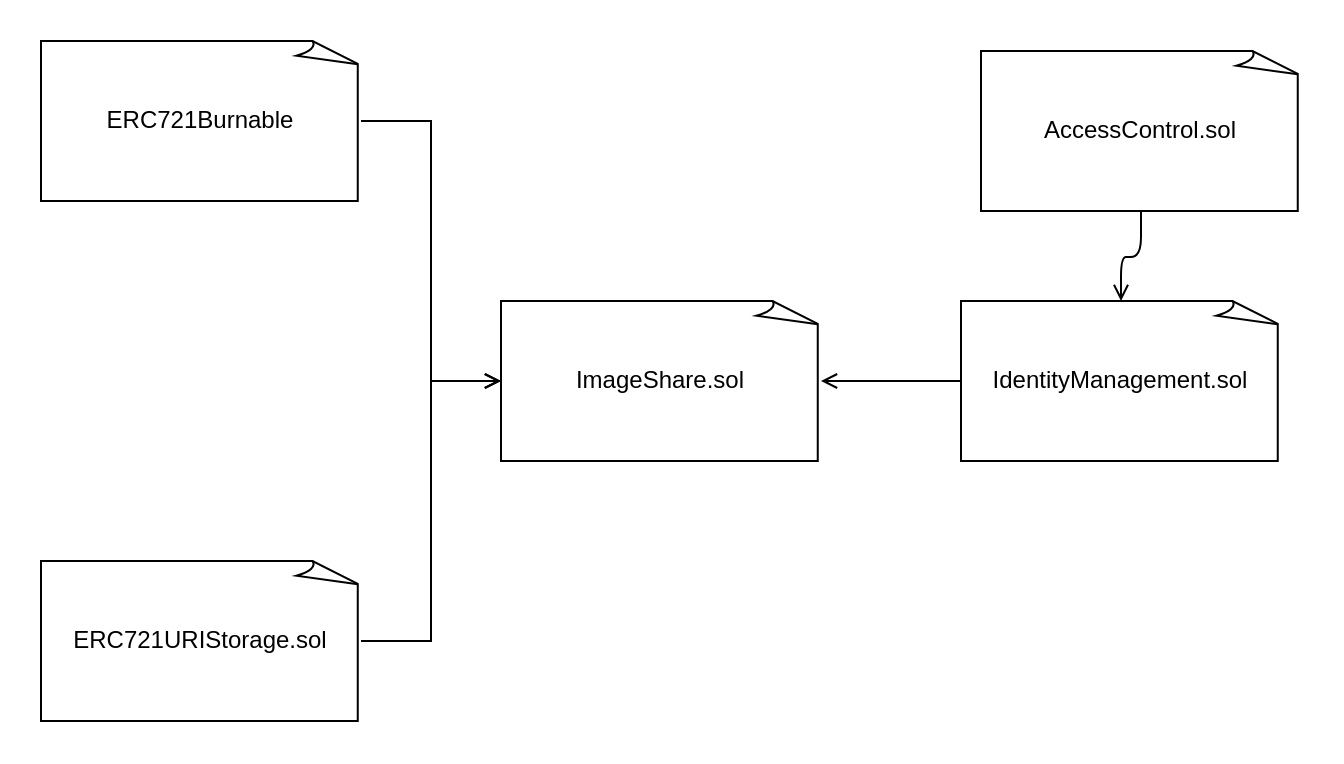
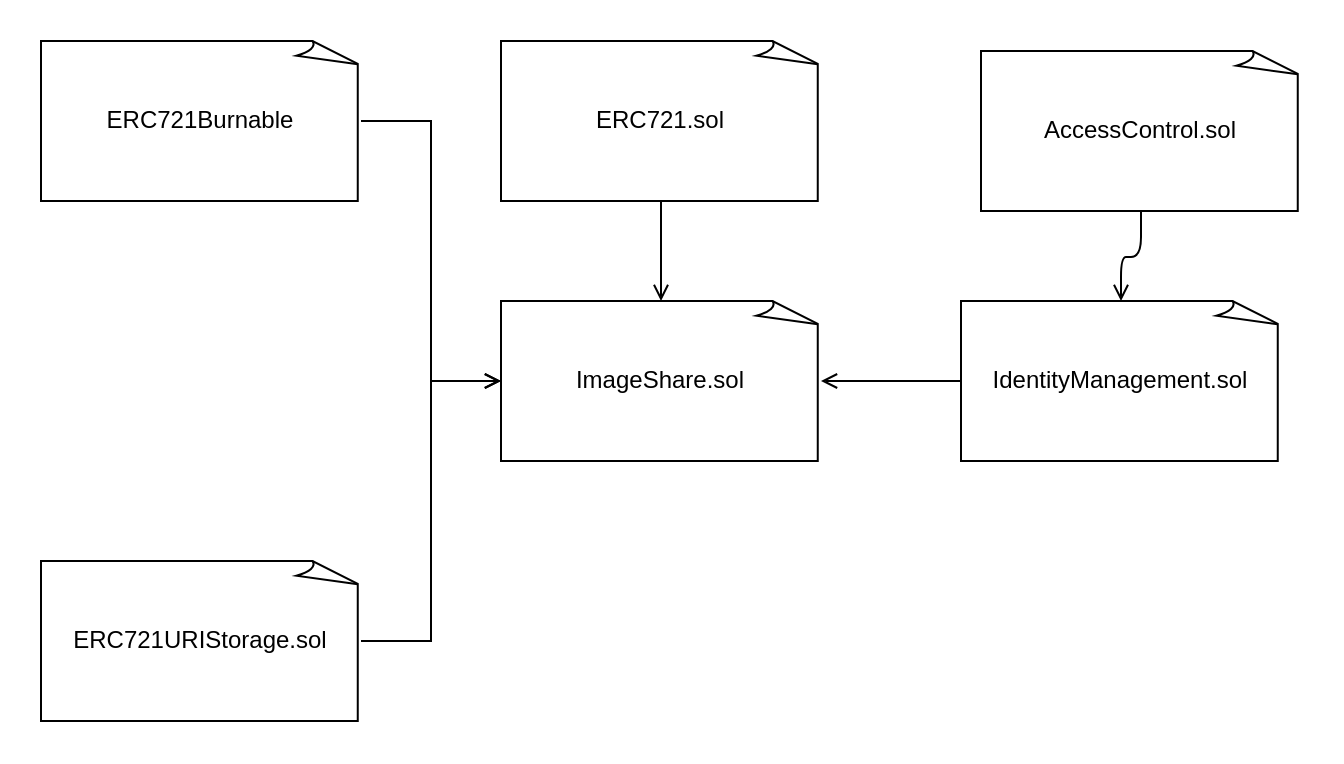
none -> (661, 121)
none -> (661, 248)
